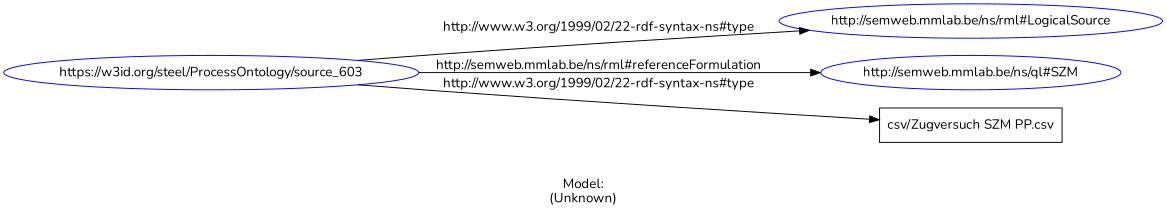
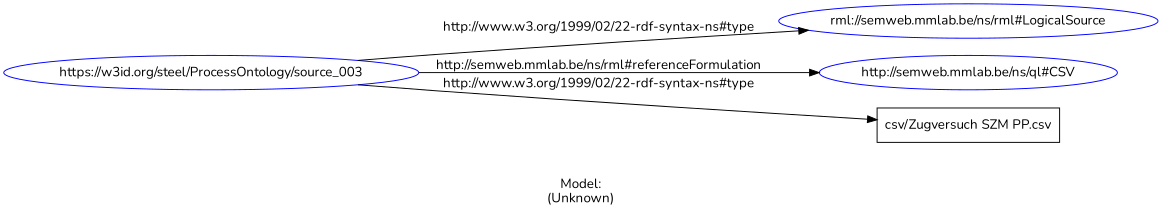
(971, 21) -> (968, 21)
(211, 73) -> (211, 73)
(971, 73) -> (968, 73)
